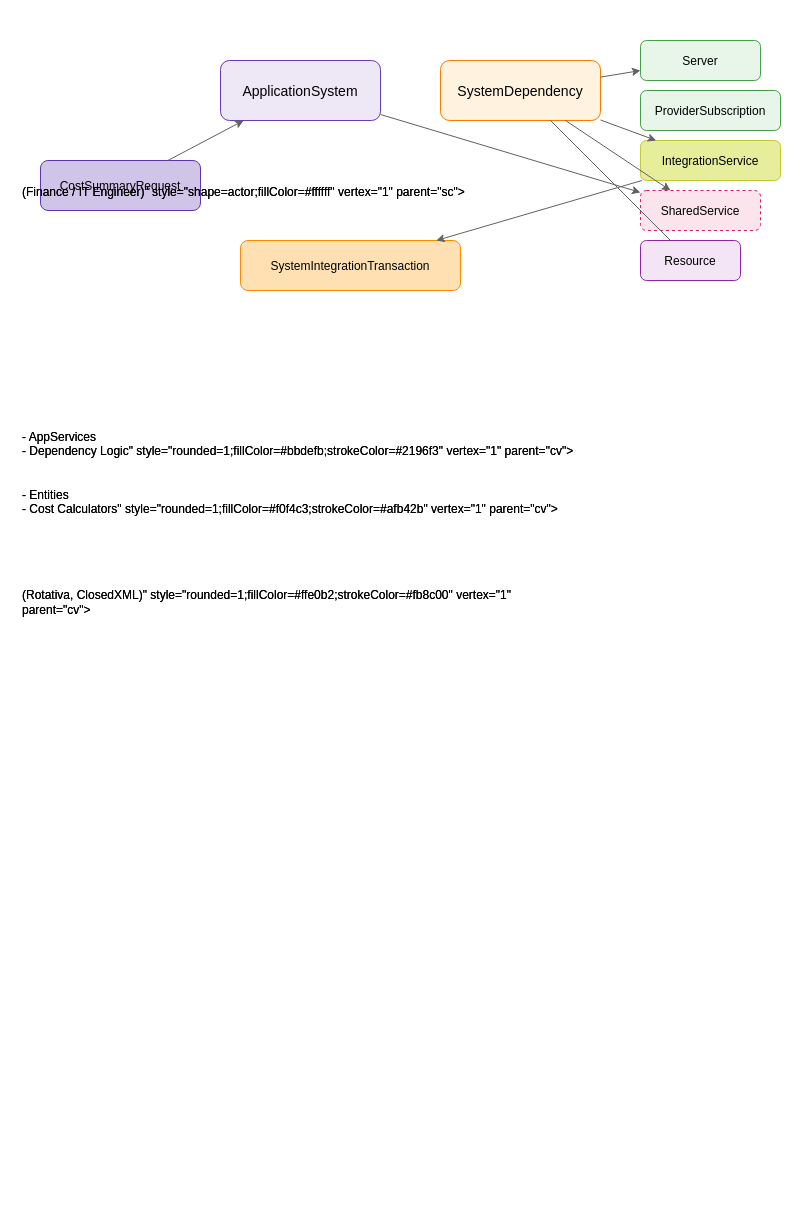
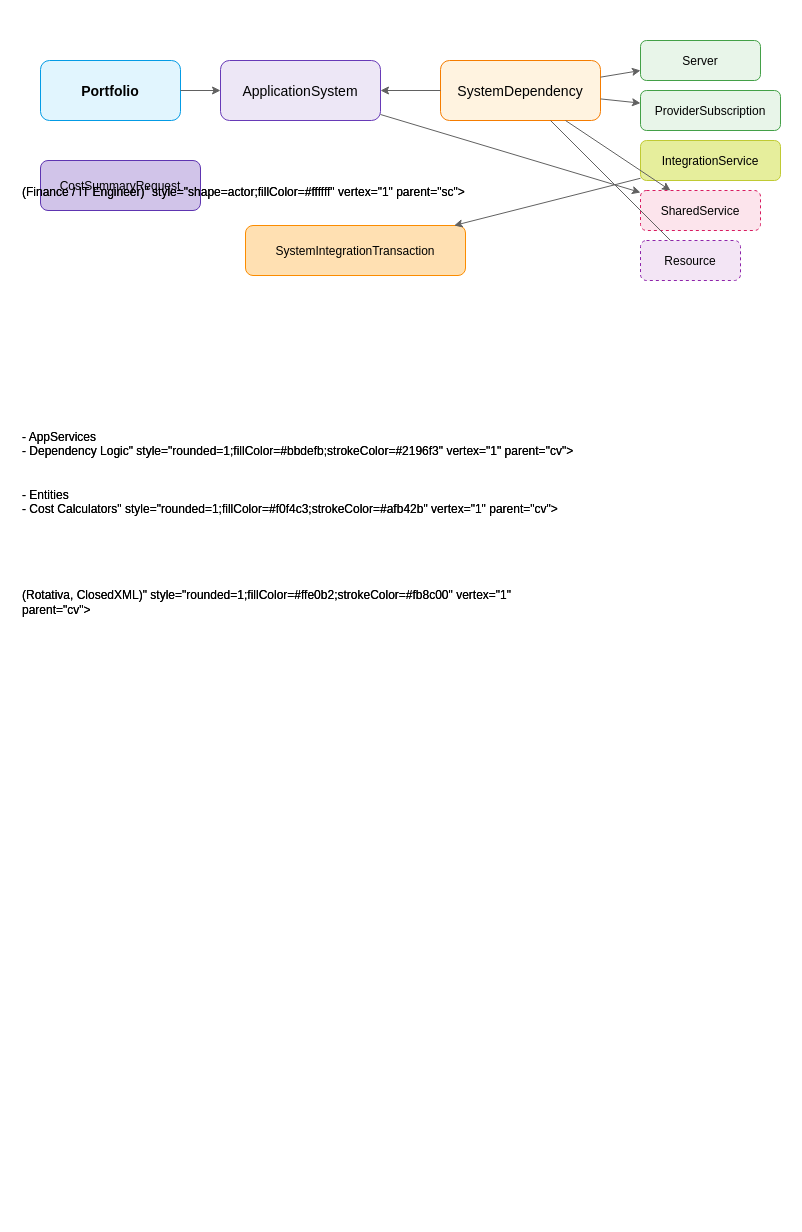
none -> (111, 91)
none -> (197, 91)
none -> (617, 101)
(625, 129) -> (414, 91)
(203, 142) -> none
(691, 261) -> (691, 261)
(351, 266) -> (356, 251)
